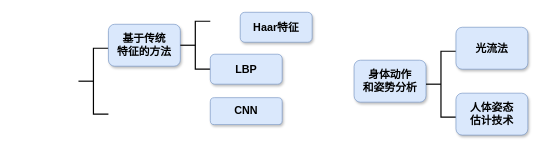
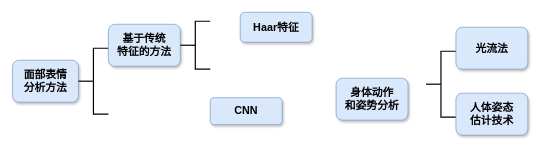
(246, 69) -> none
none -> (45, 81)
(390, 81) -> (372, 99)
